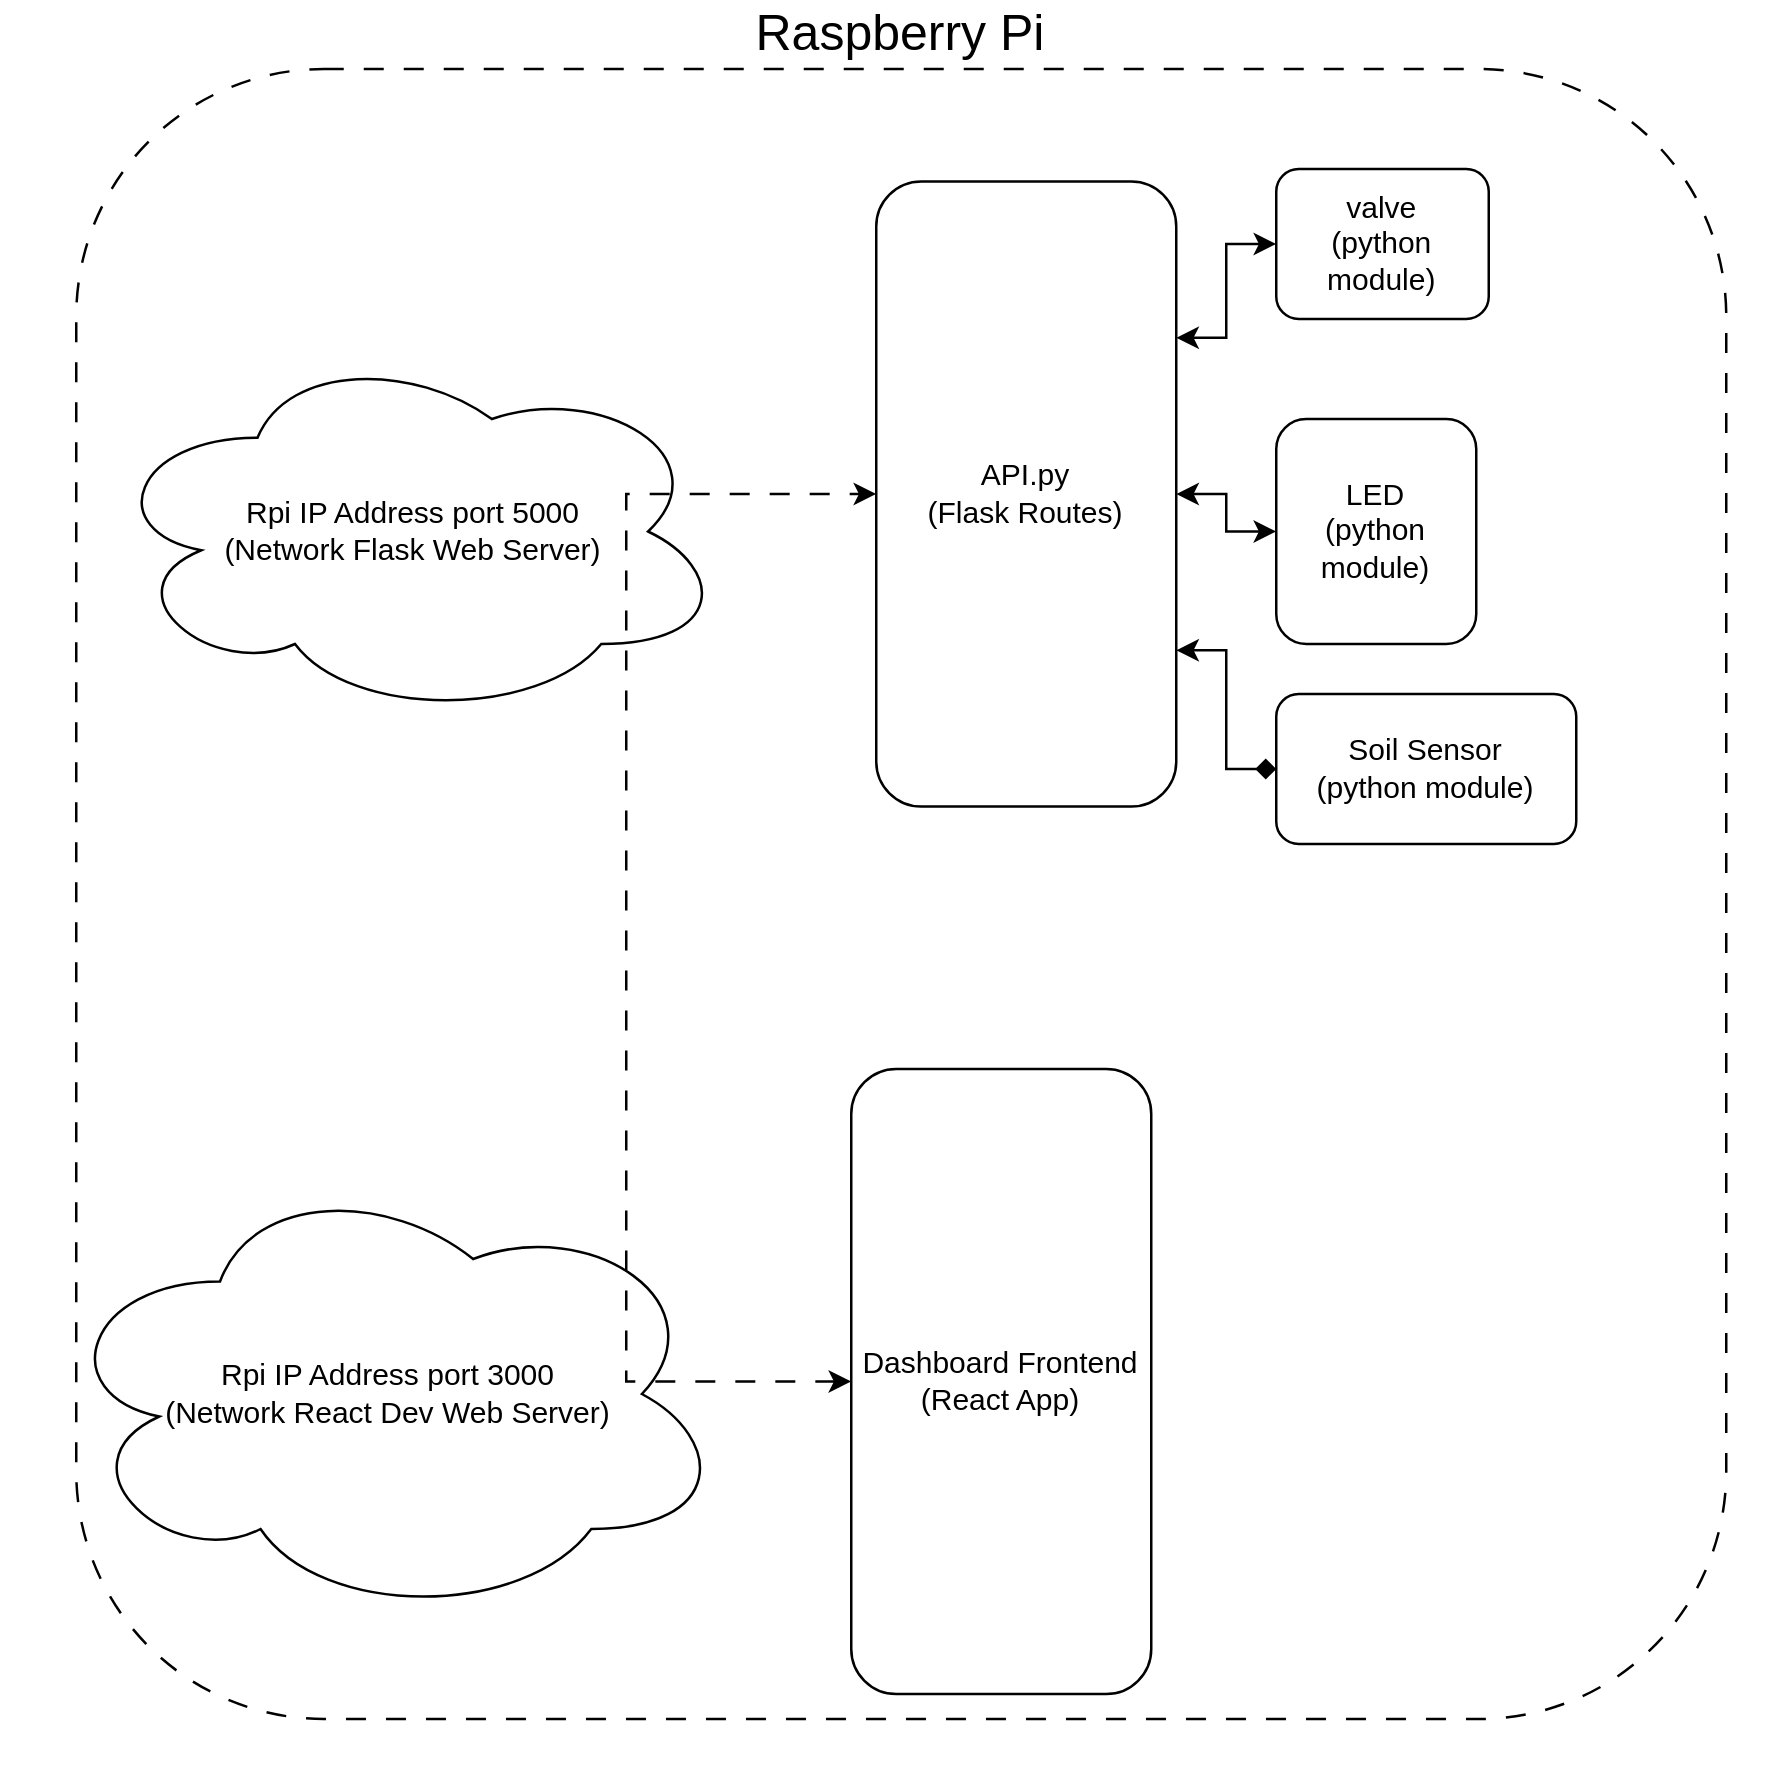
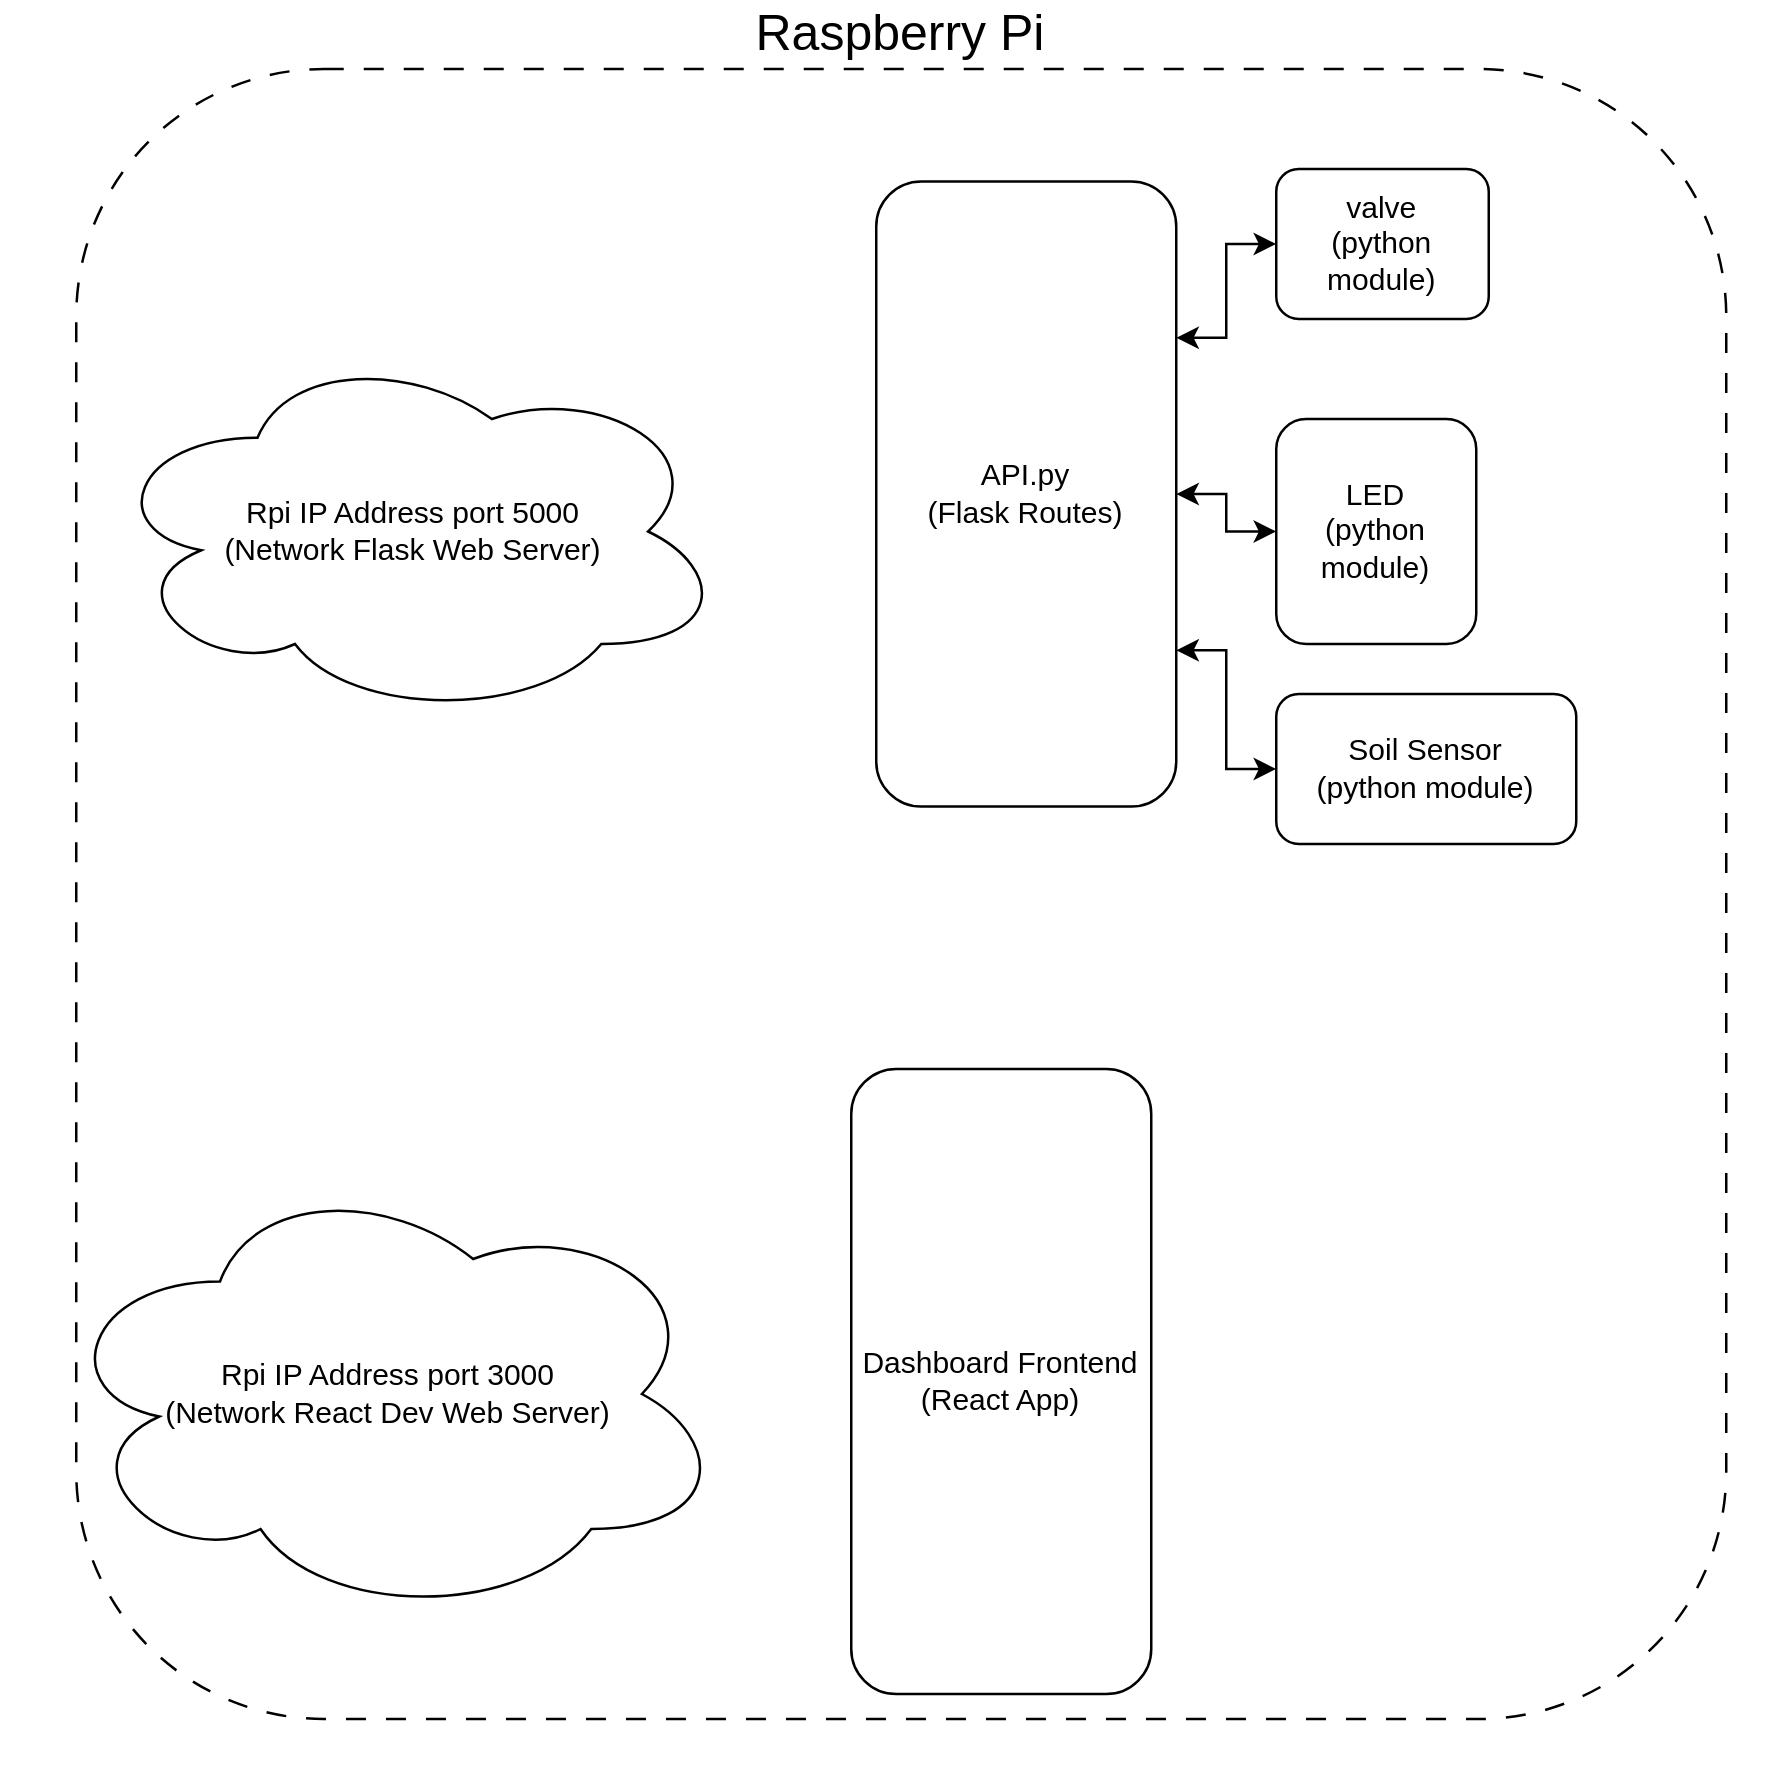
(1256, 769) -> (1257, 769)
(626, 1340) -> none
